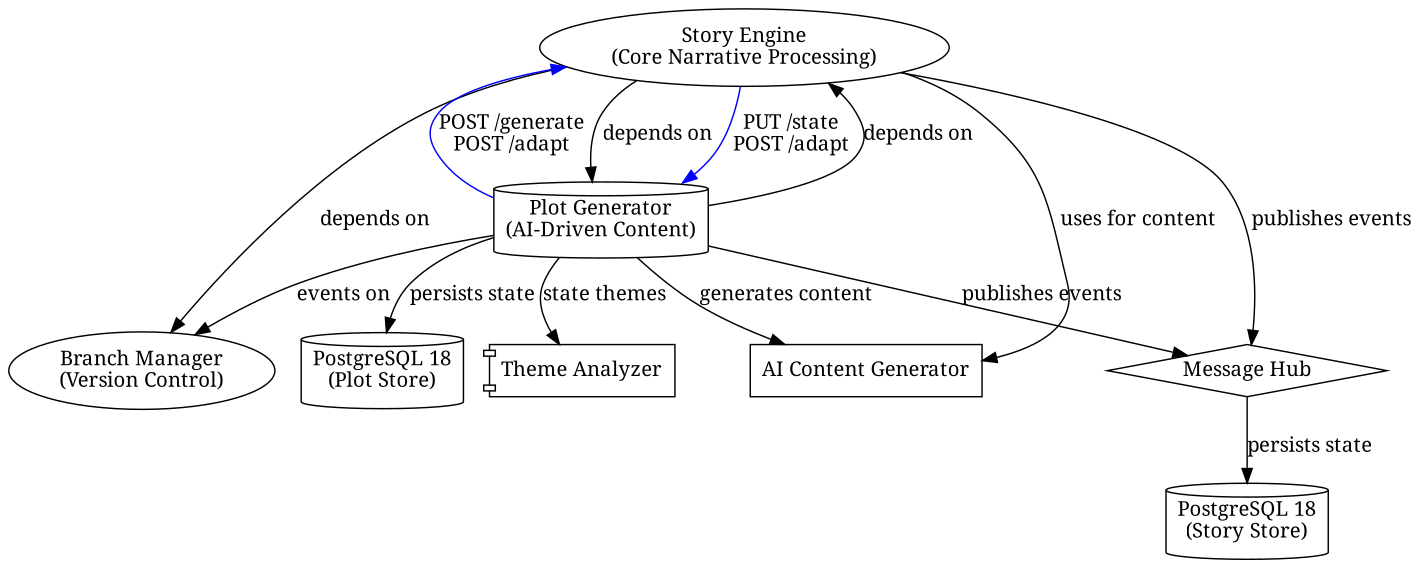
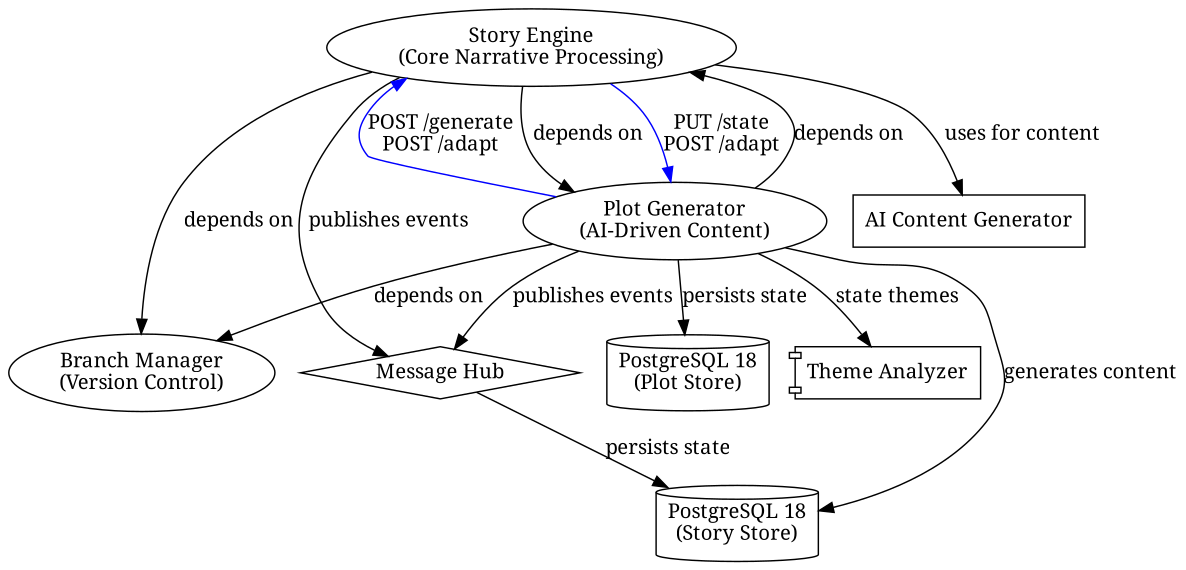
(601, 220) -> (675, 221)
(344, 295) -> (429, 297)
(700, 306) -> (998, 348)
